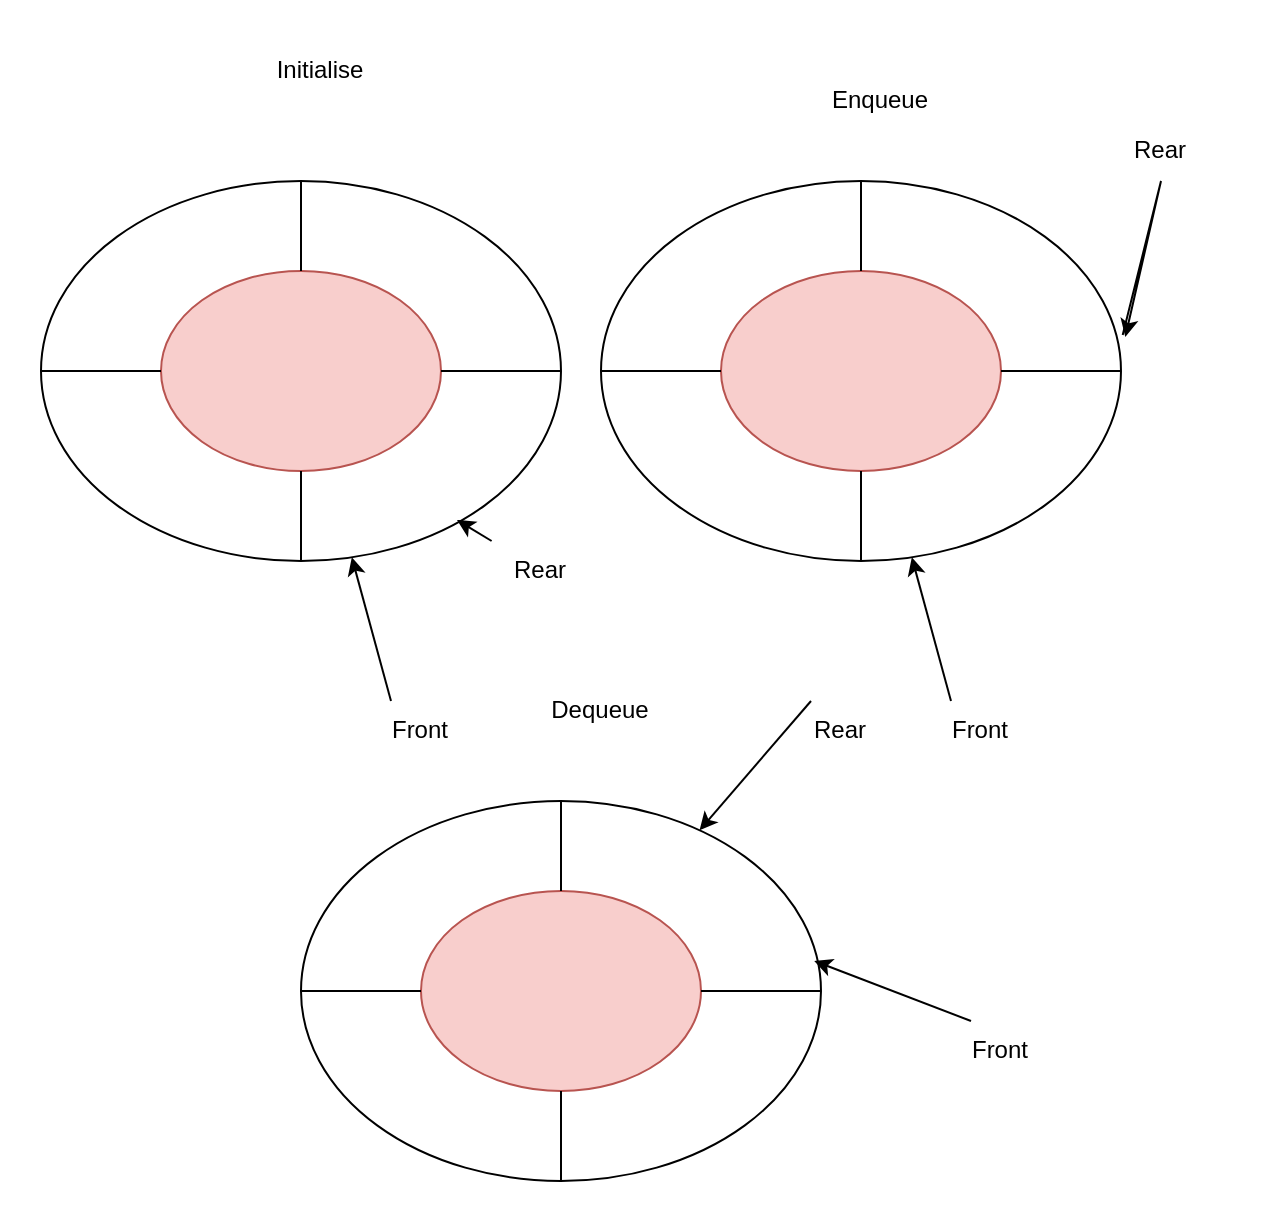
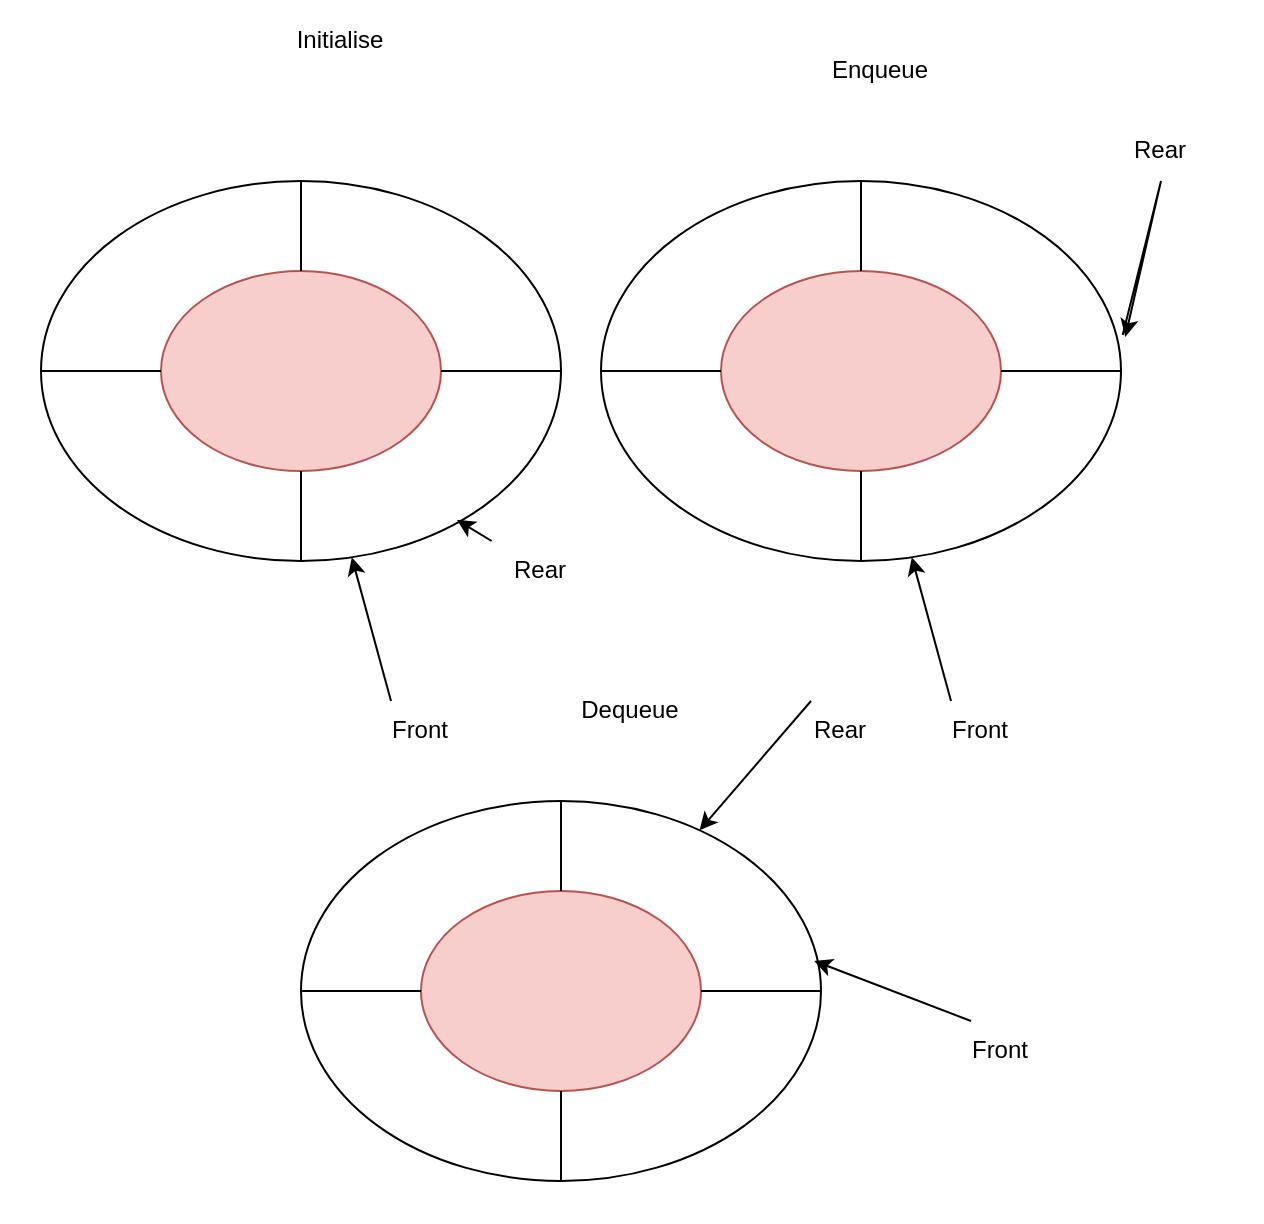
(321, 71) -> (341, 41)
(881, 101) -> (881, 71)
(601, 711) -> (631, 711)
